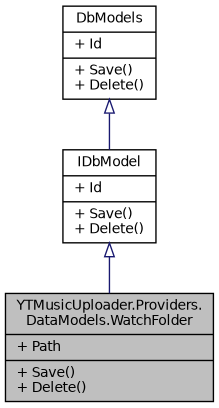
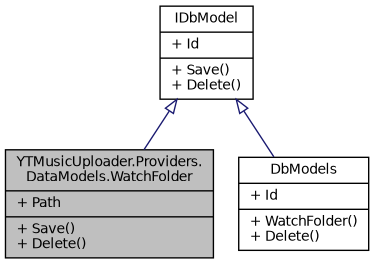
(103, 70) -> (304, 222)
(109, 132) -> (259, 134)
